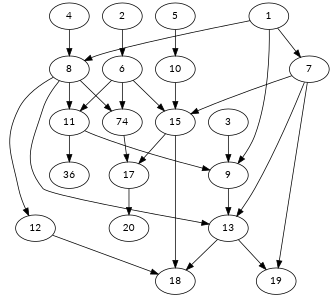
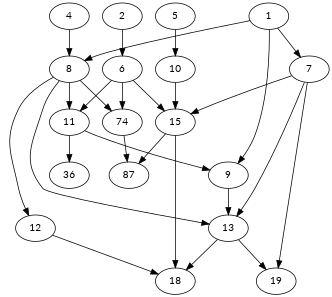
(228, 122) -> none
(129, 175) -> (129, 175)
(129, 228) -> none
